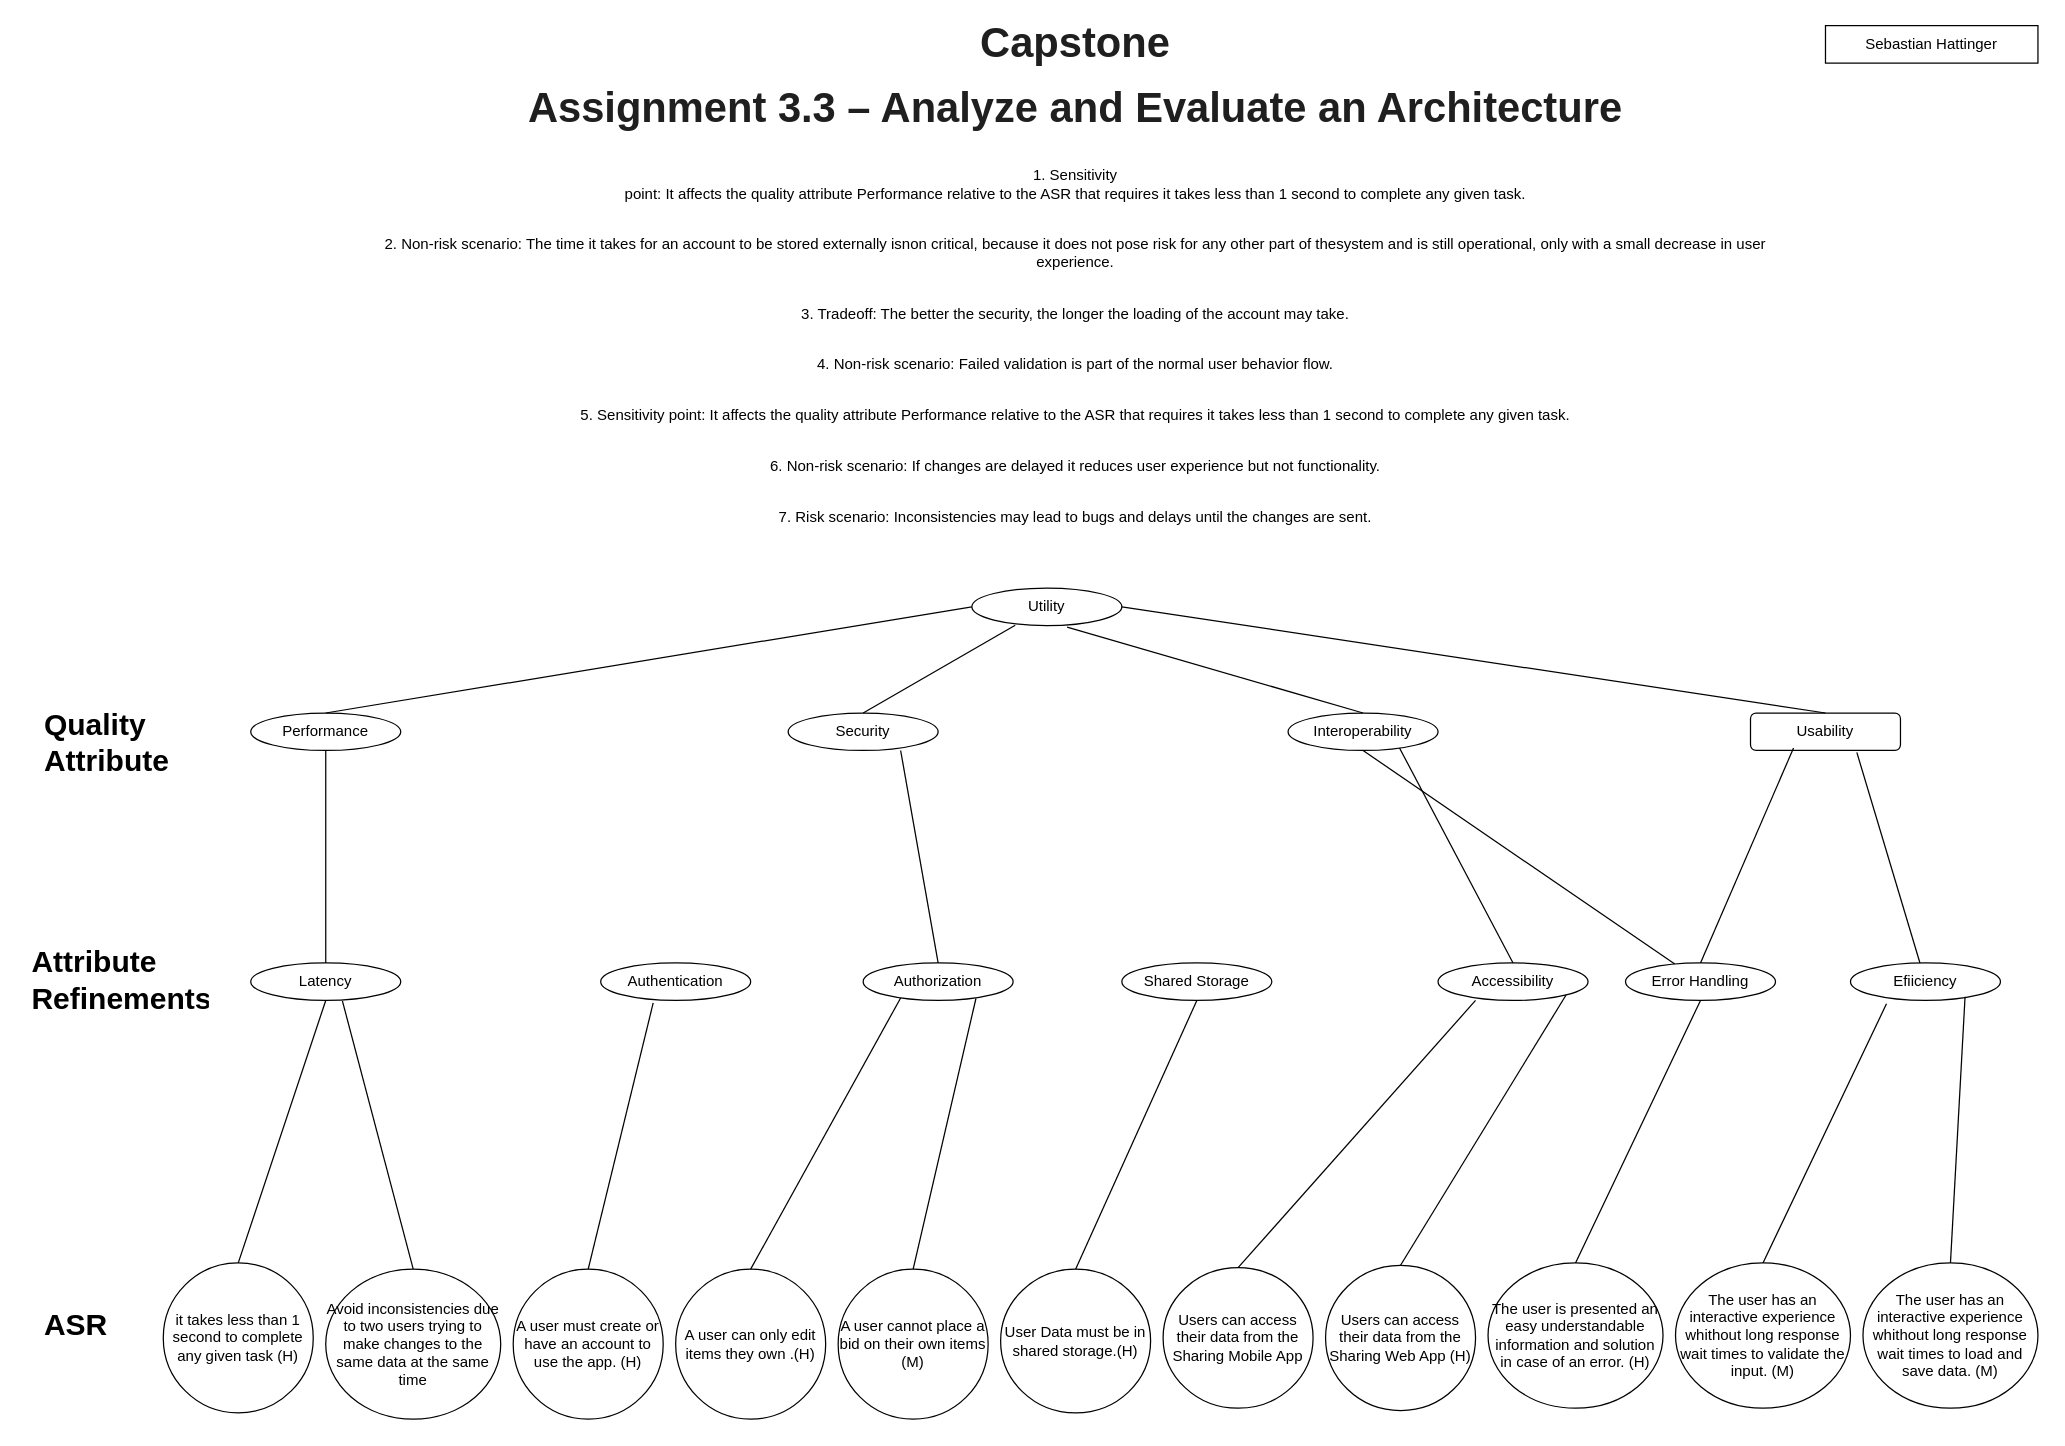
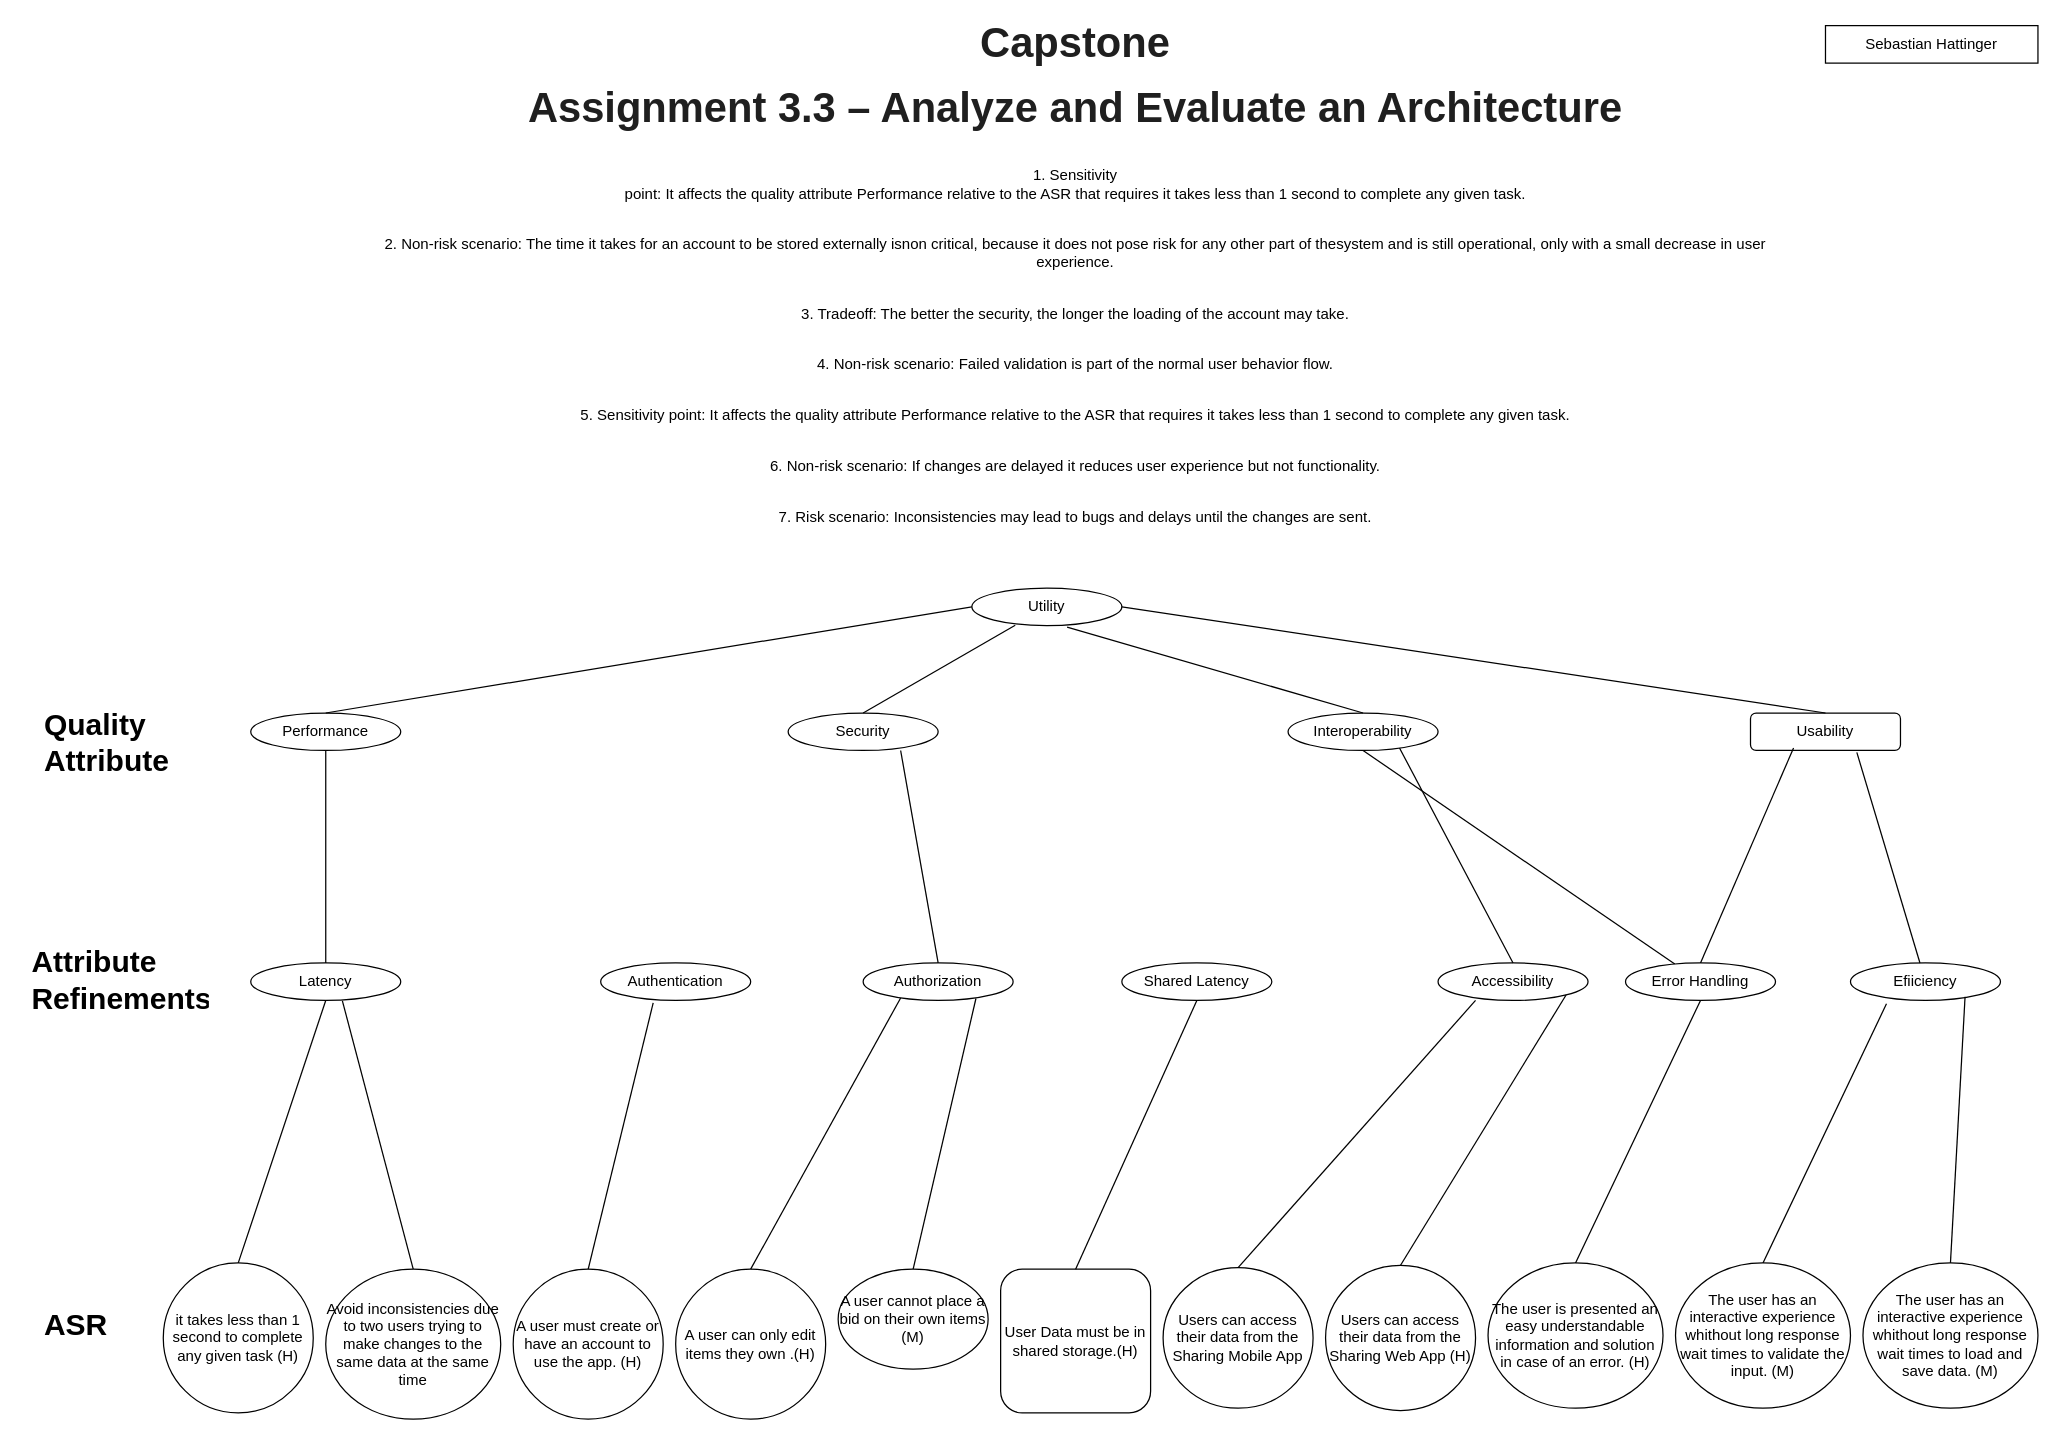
(1197, 982) -> (1197, 982)
(1076, 1341) -> (1076, 1341)
(913, 1344) -> (913, 1319)
